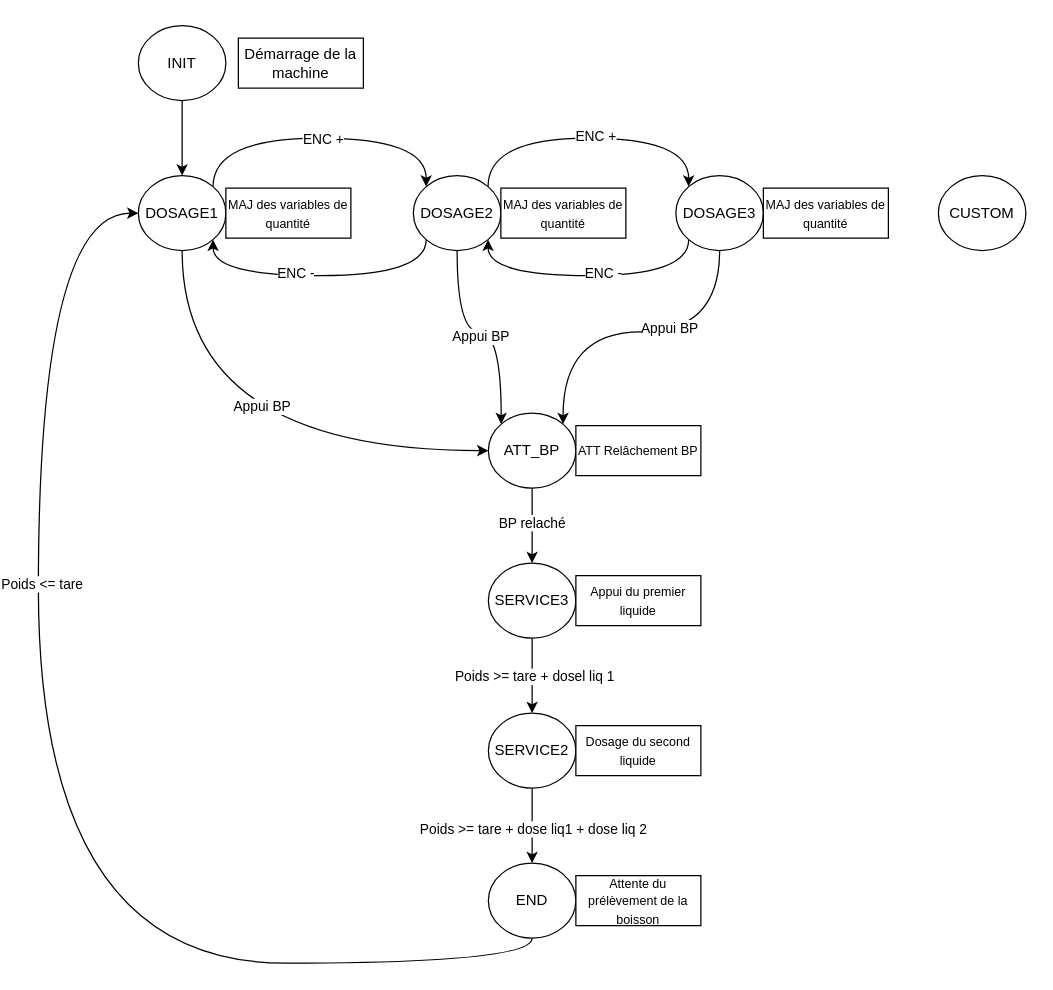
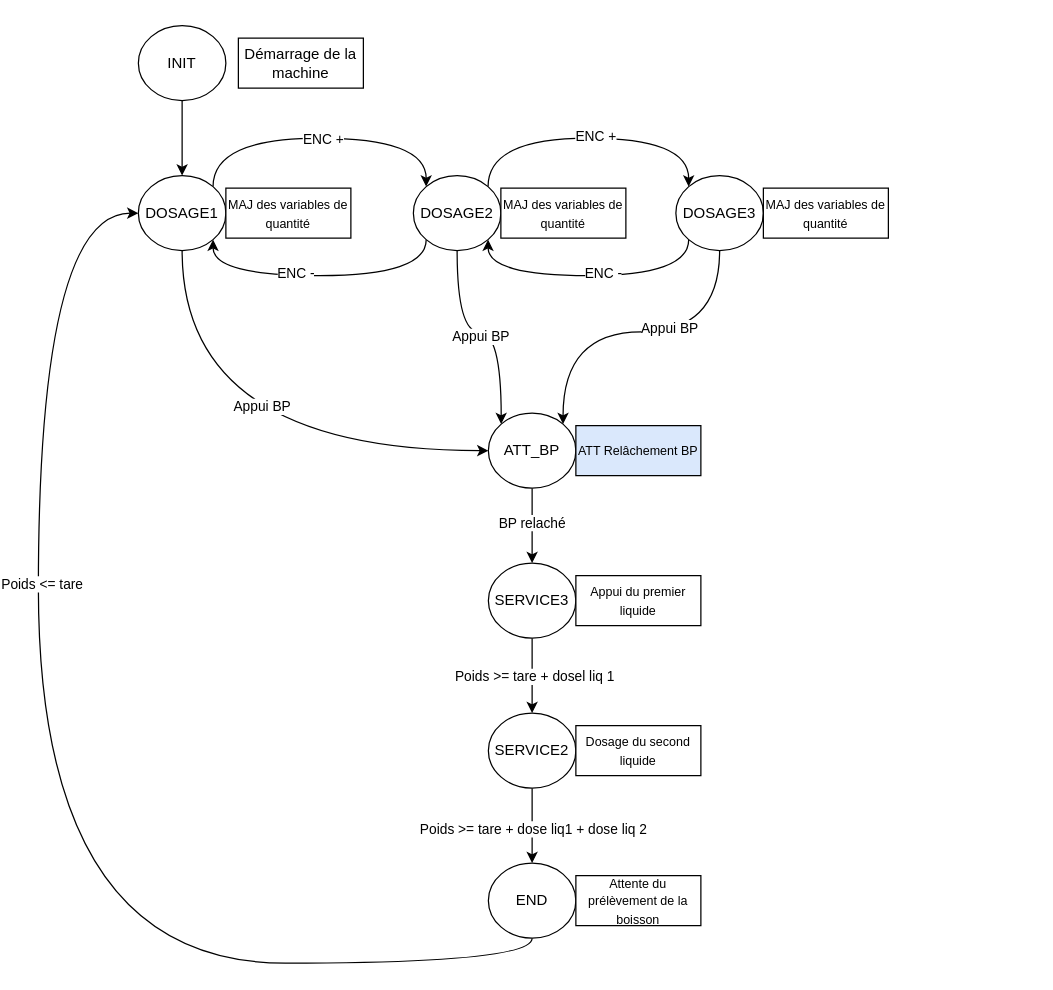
(982, 213) -> none
(638, 451) -> (638, 451)
